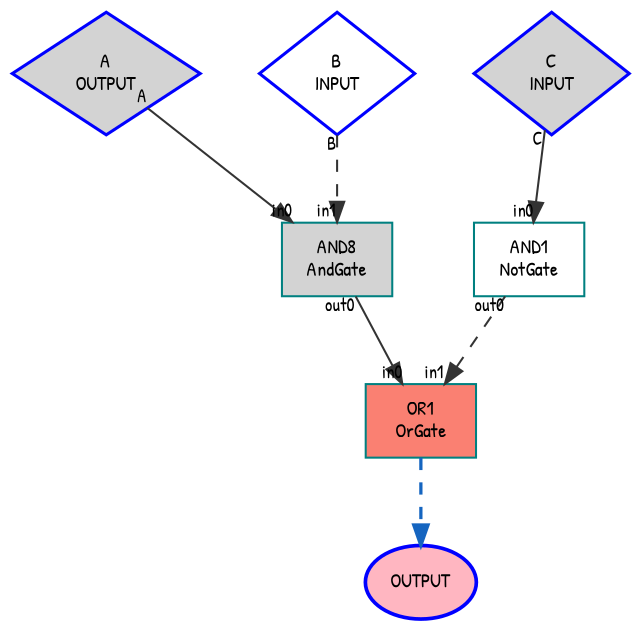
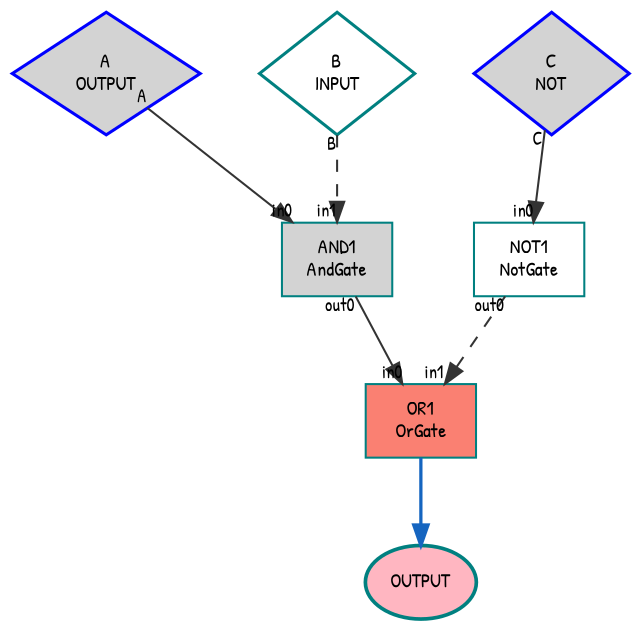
(337, 74) -> (337, 74)
(552, 74) -> (552, 74)
(337, 259) -> (337, 259)
(529, 259) -> (529, 259)
(421, 491) -> (421, 491)
(421, 582) -> (421, 582)
